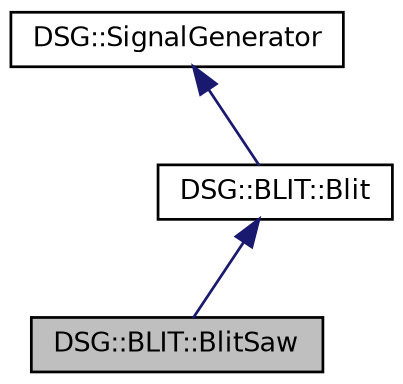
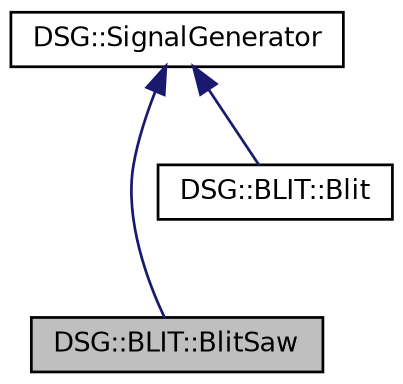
(218, 280) -> (132, 206)
